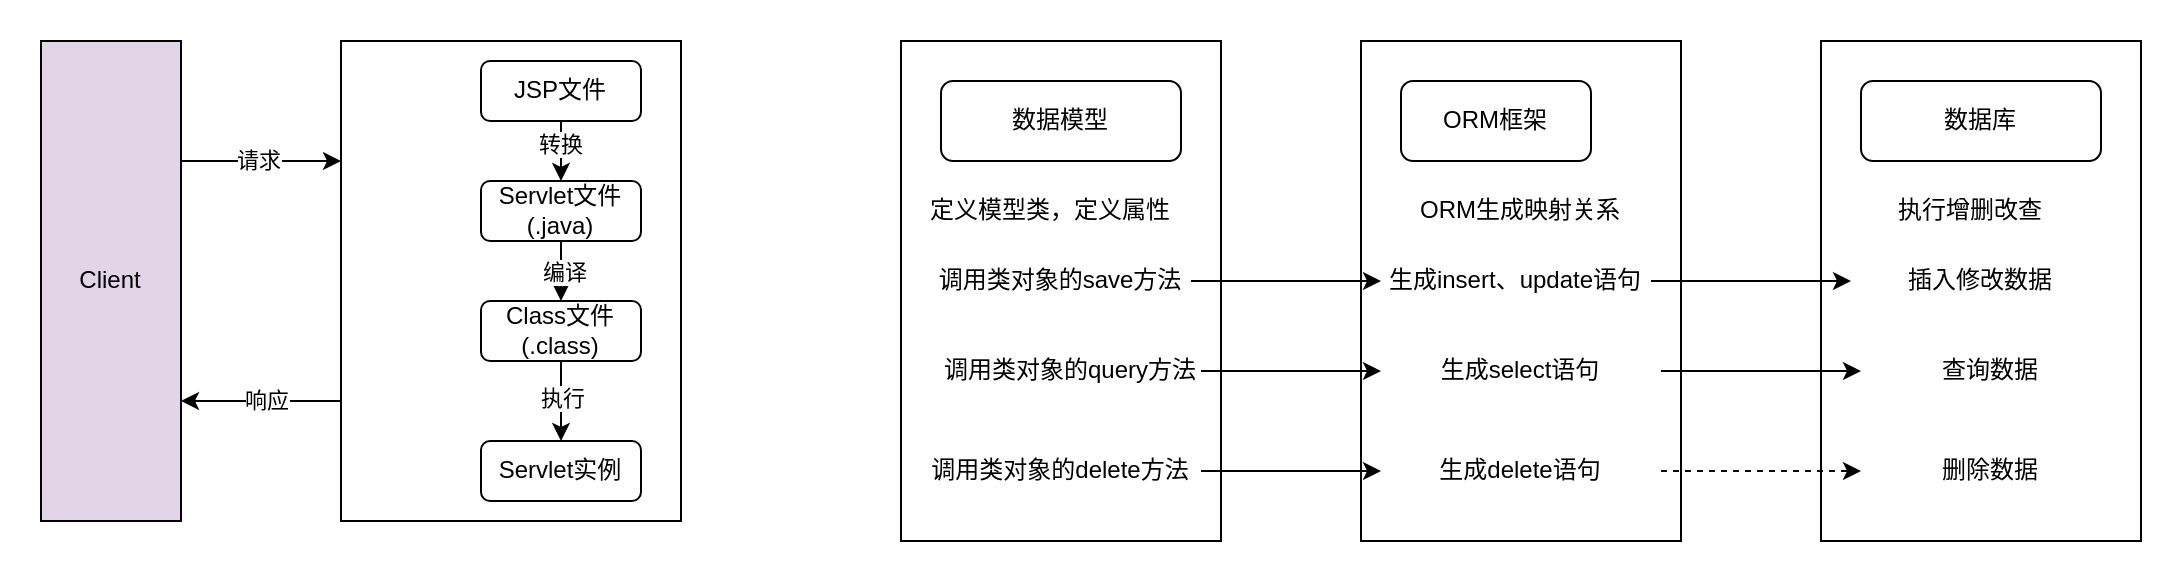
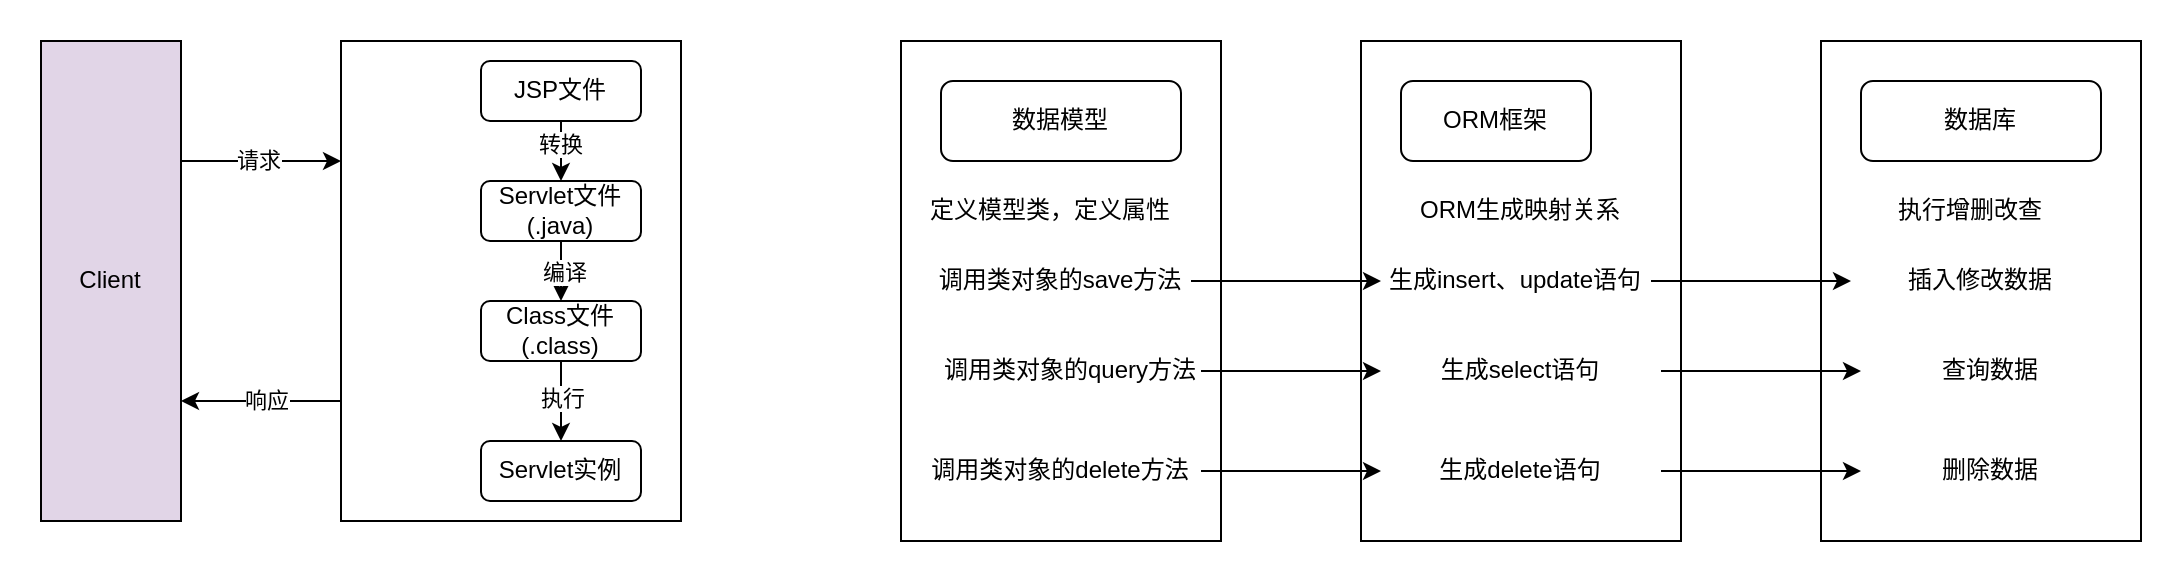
(1753, 471) -> (1753, 471)
